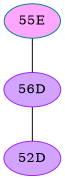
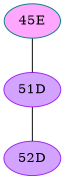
(32, 21) -> (32, 21)
(32, 90) -> (32, 90)
